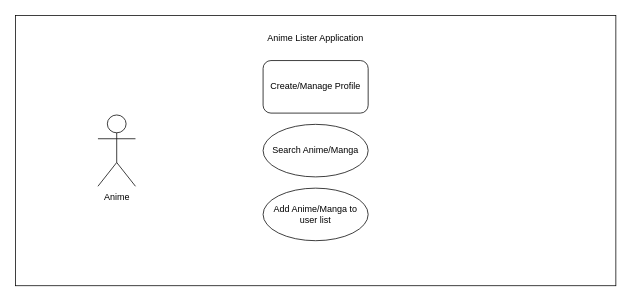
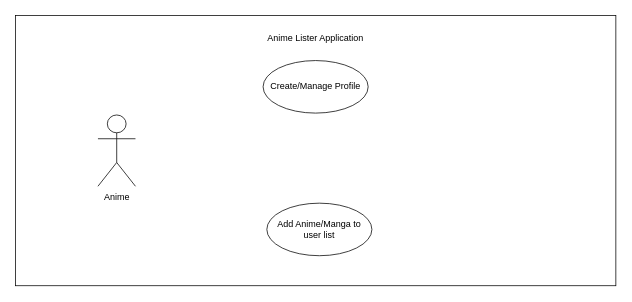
(315, 87) -> (315, 87)
(315, 150) -> none
(315, 214) -> (319, 229)
